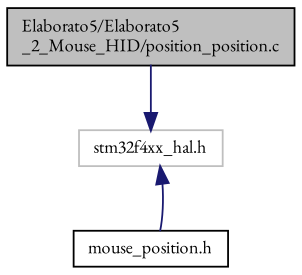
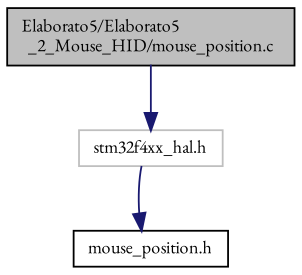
(151, 37) -> (151, 37)
(163, 208) -> (139, 190)
